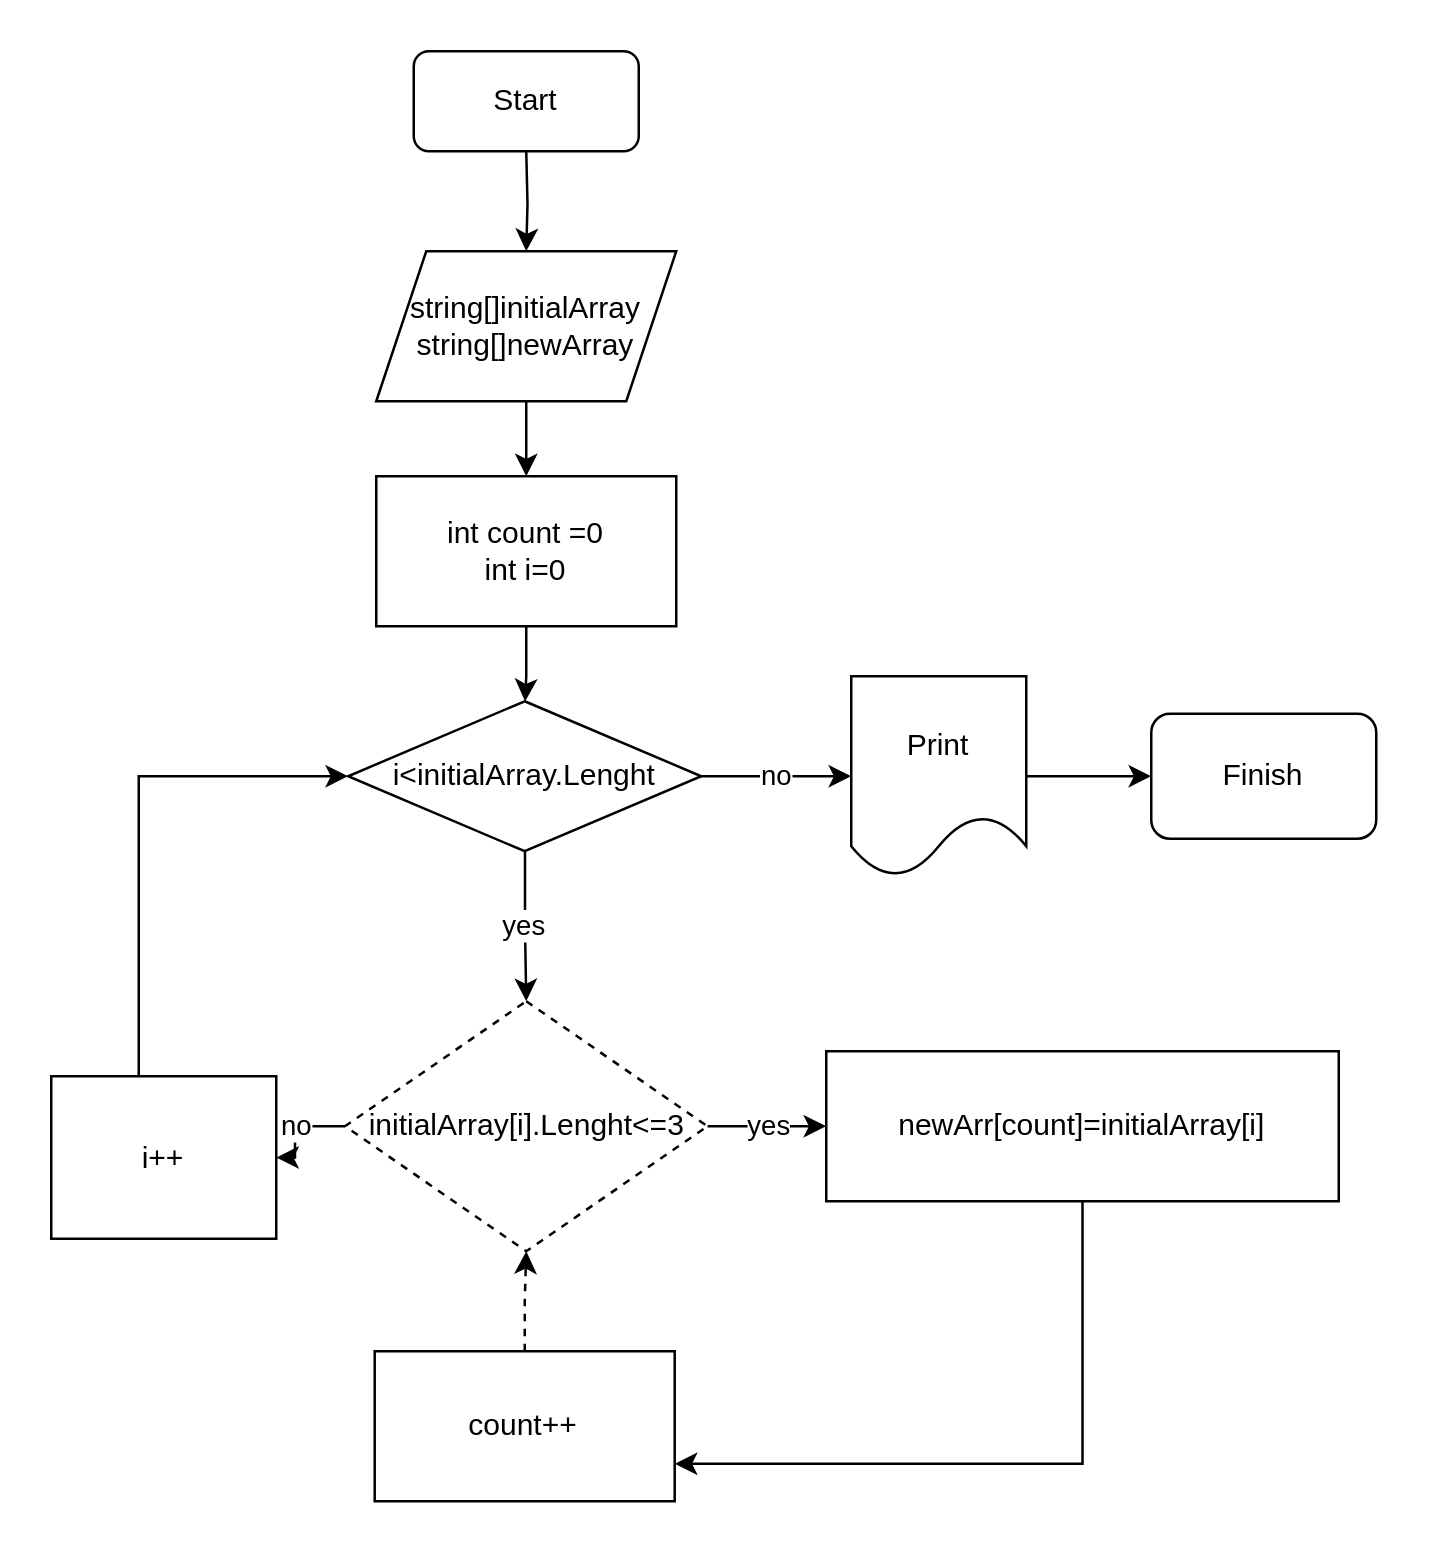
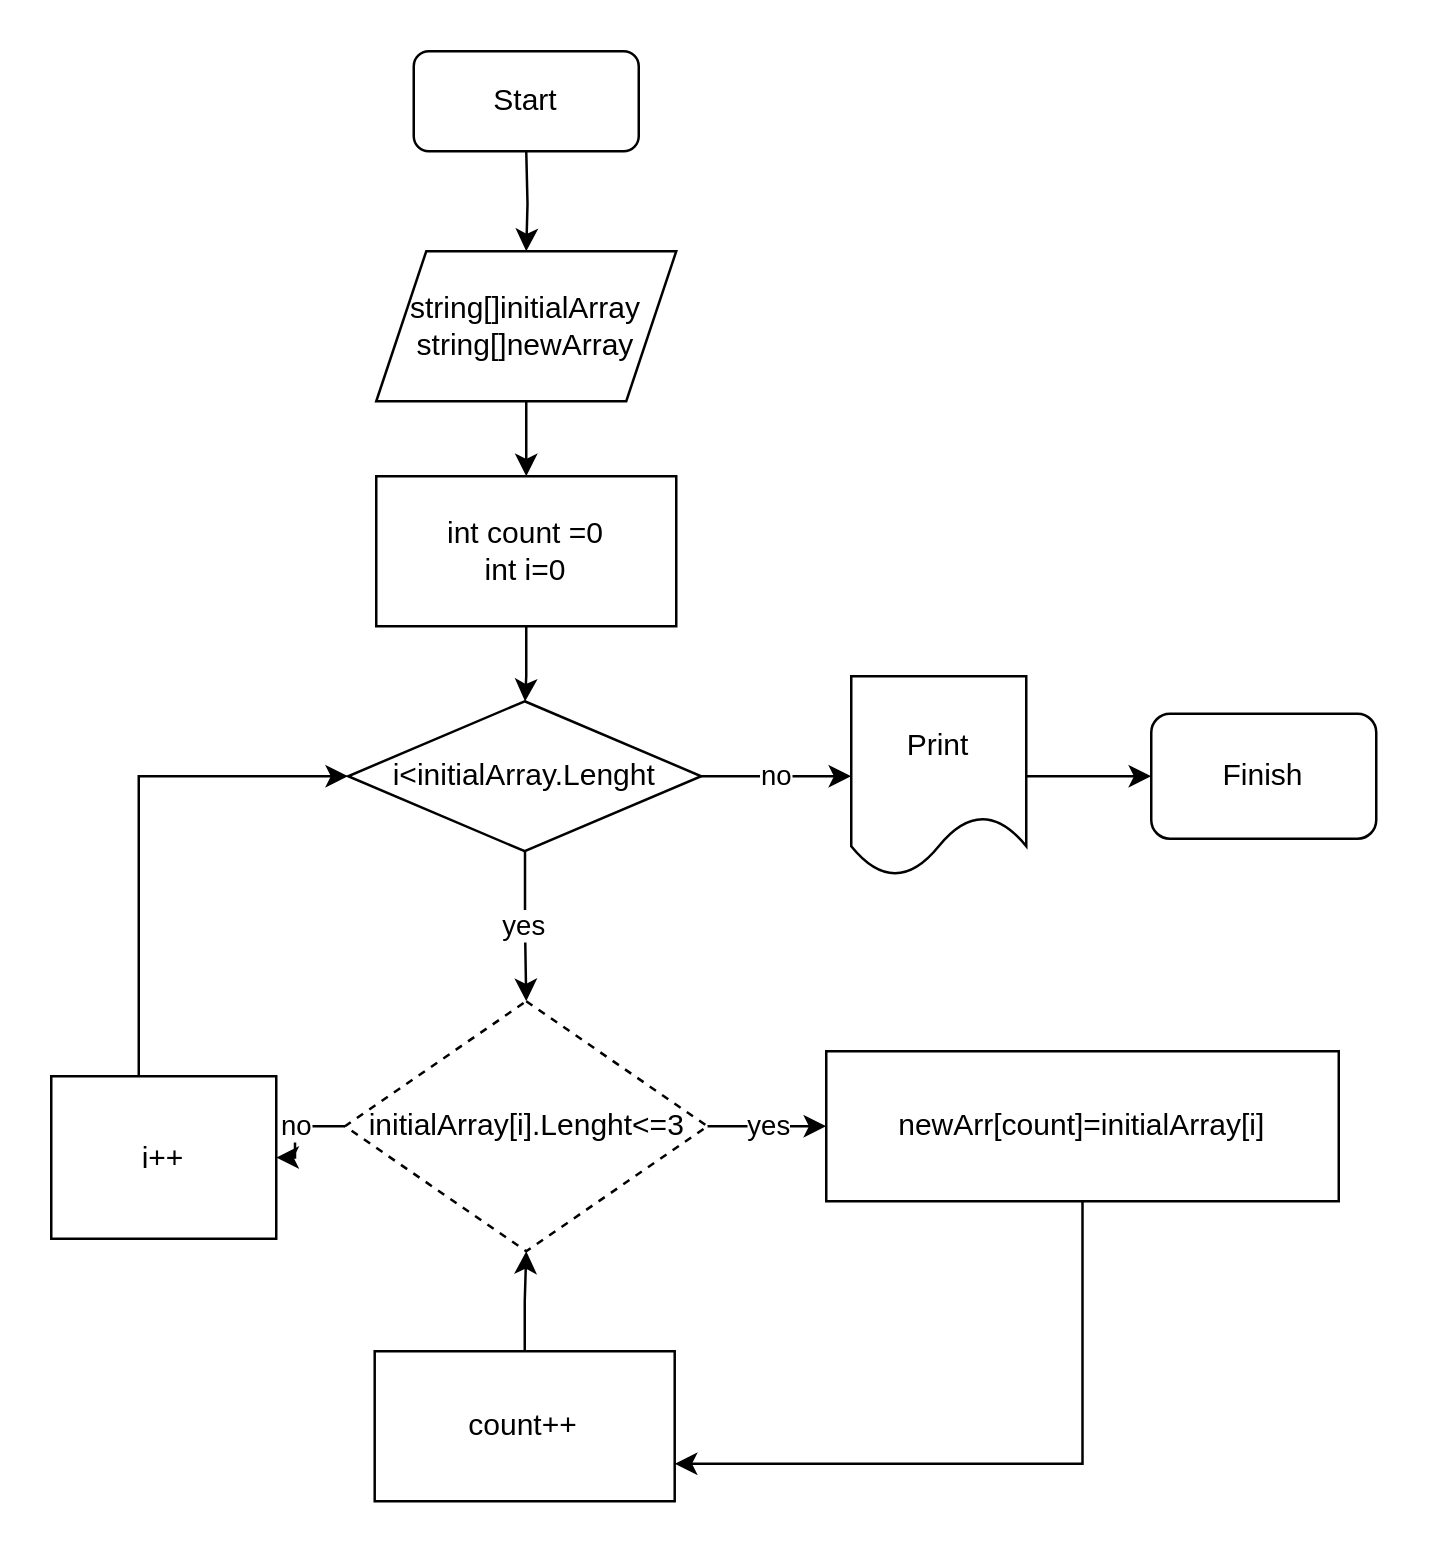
(525, 1310) -> (525, 1310)
